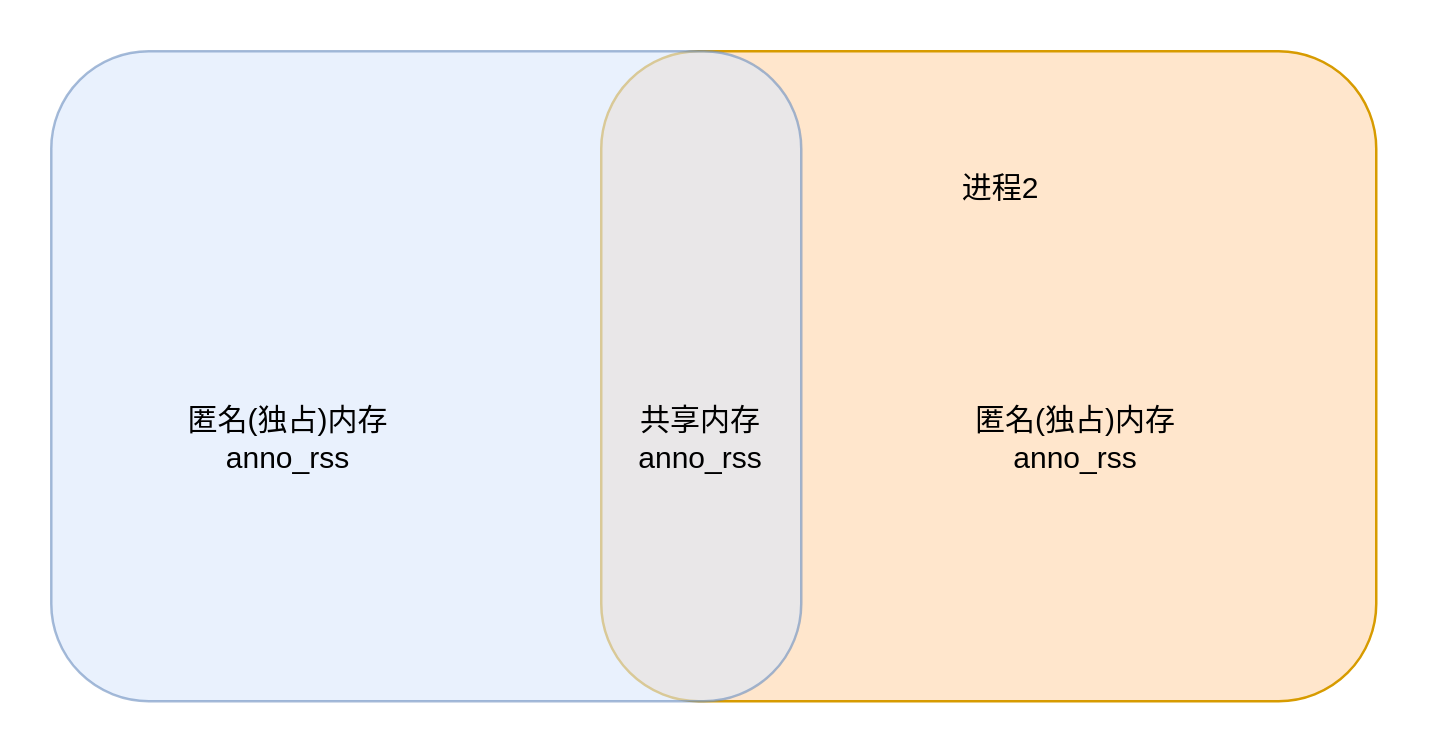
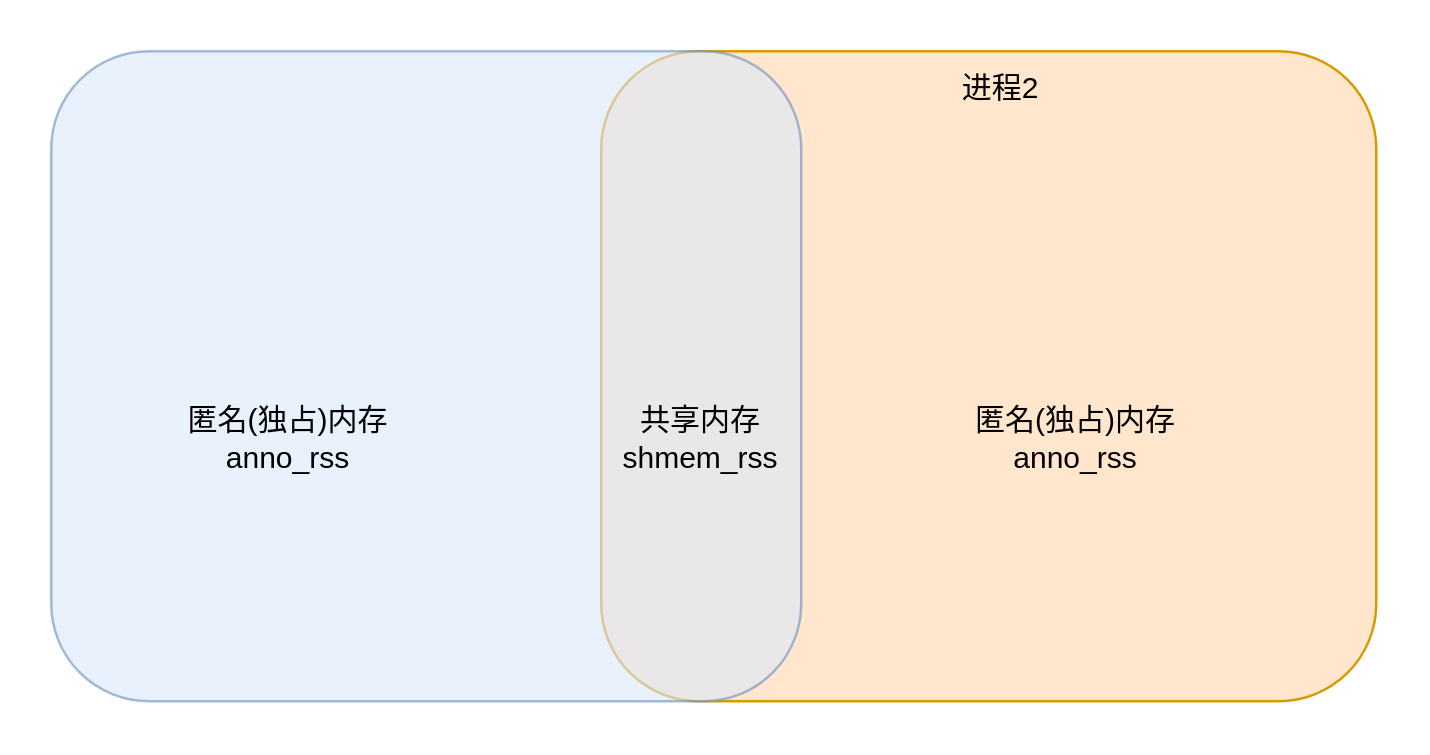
(1001, 189) -> (1001, 89)
(701, 439) -> (701, 439)
